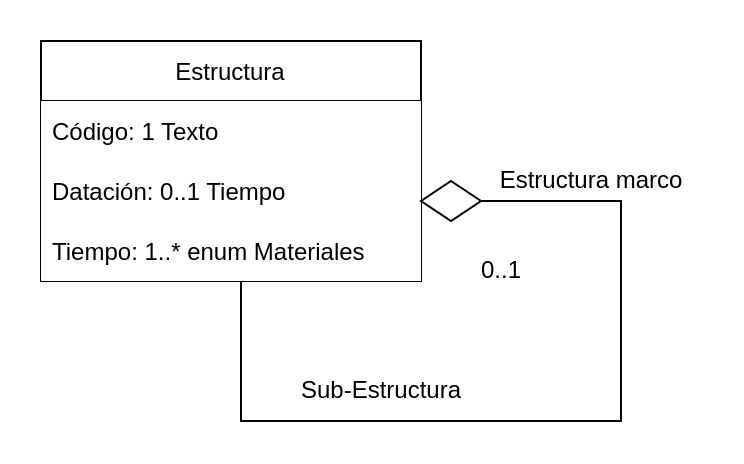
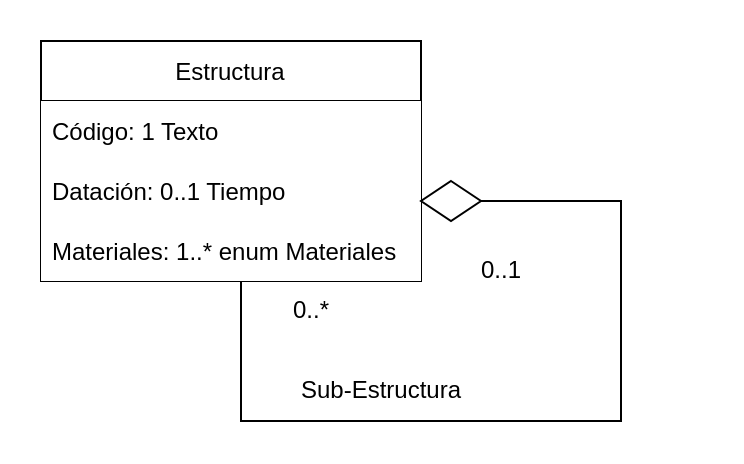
(591, 181) -> none
(212, 252) -> (236, 252)
none -> (311, 311)
